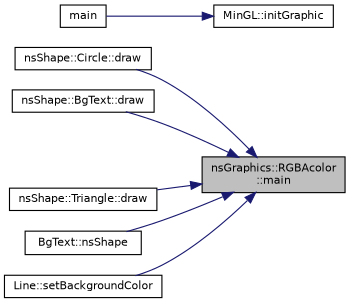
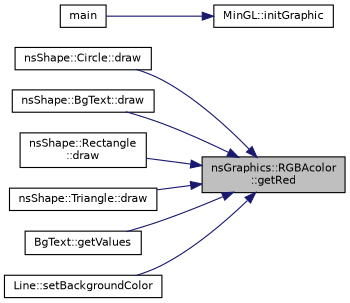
none -> (83, 150)
(274, 175) -> (274, 175)
(83, 243) -> (83, 243)
